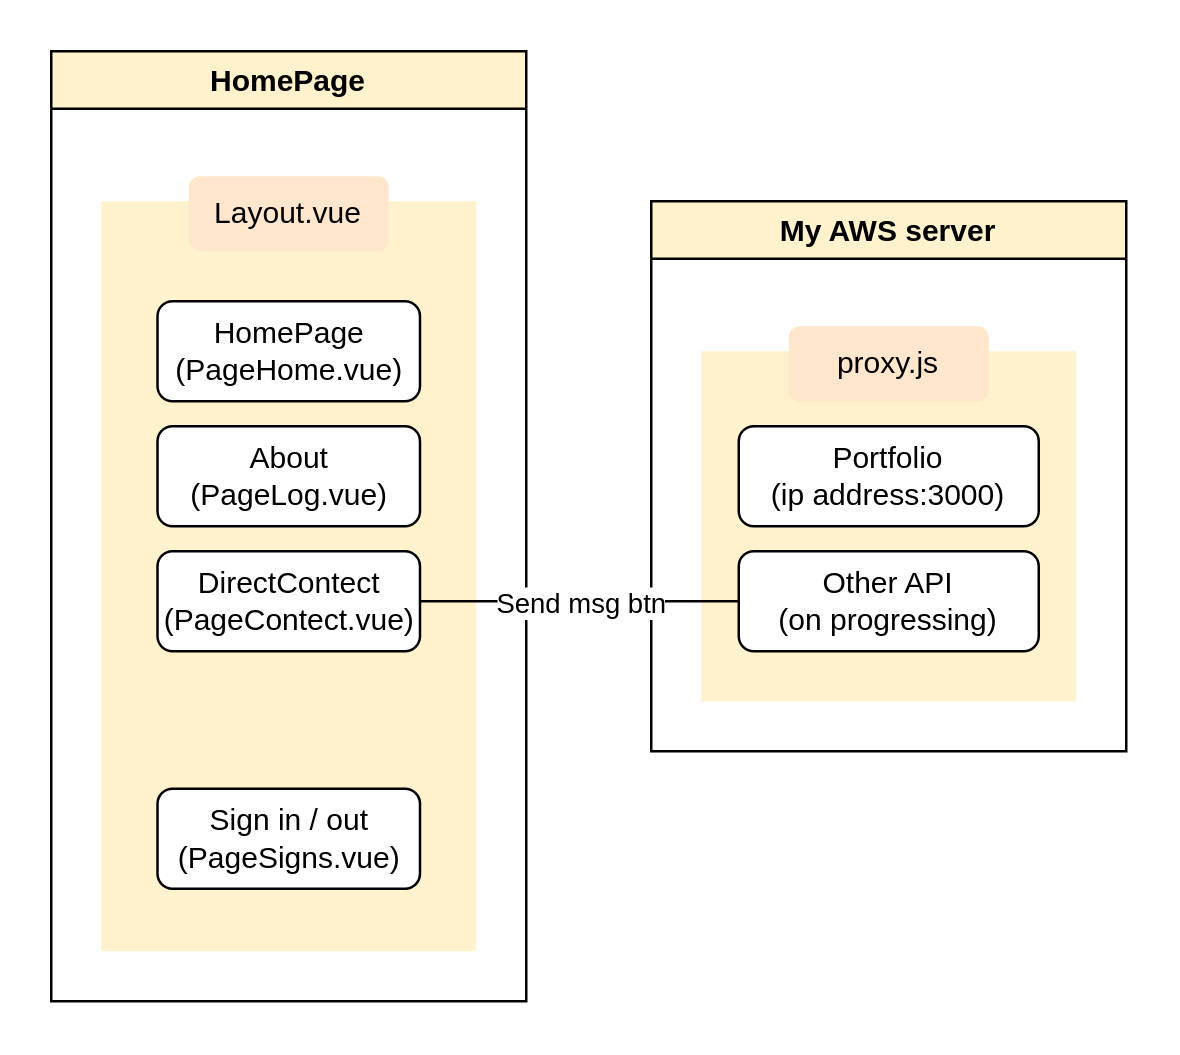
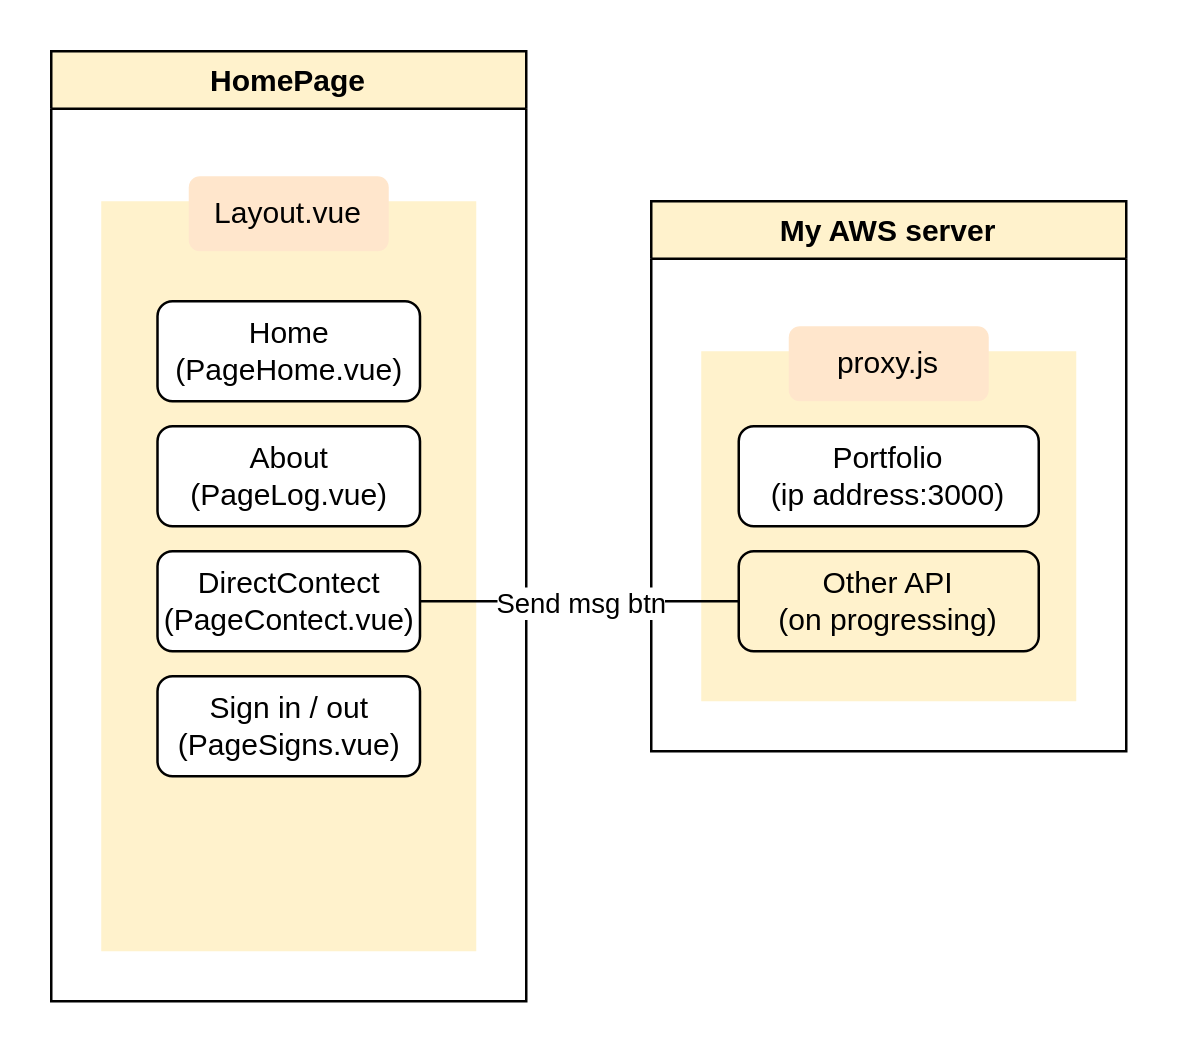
(290, 351) -> (290, 351)
(889, 601) -> (889, 601)
(289, 839) -> (289, 726)
